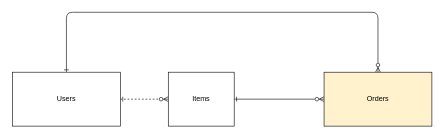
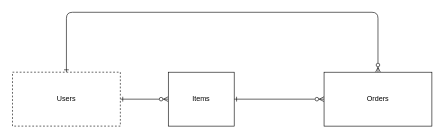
(66, 99) -> (66, 99)
(140, 99) -> (140, 99)
(378, 99) -> (378, 99)
